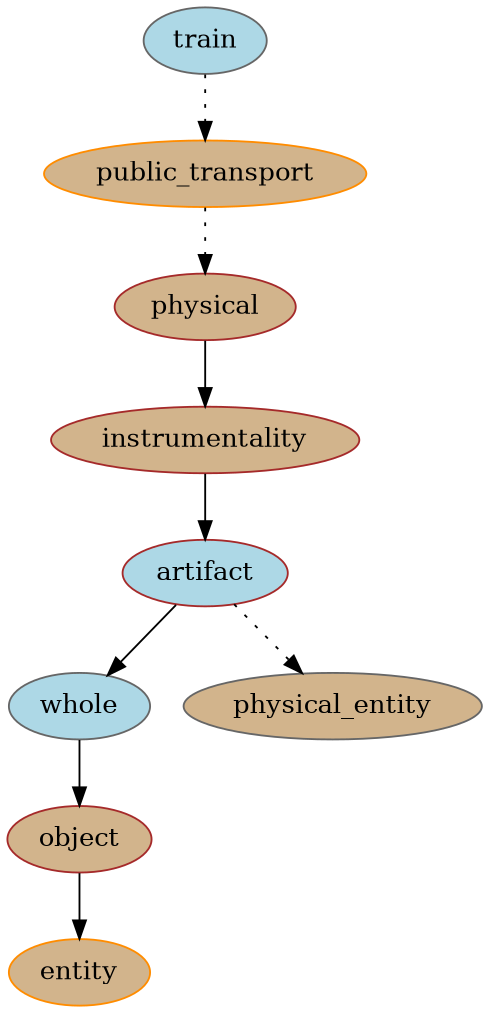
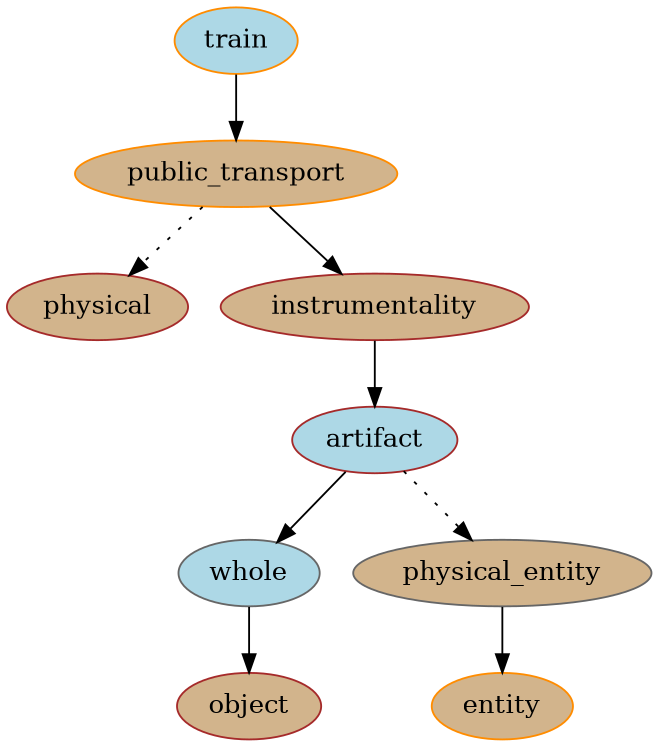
(205, 41) -> (236, 41)
(205, 98) -> (236, 98)
(205, 364) -> (299, 234)
(79, 897) -> (502, 631)
